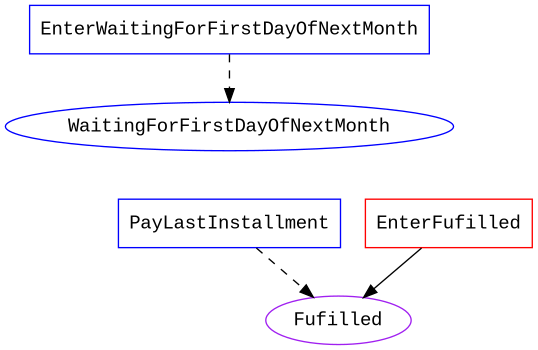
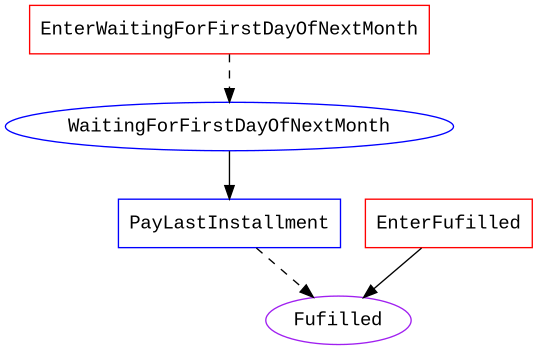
(229, 30) -> (229, 30)
none -> (229, 168)
